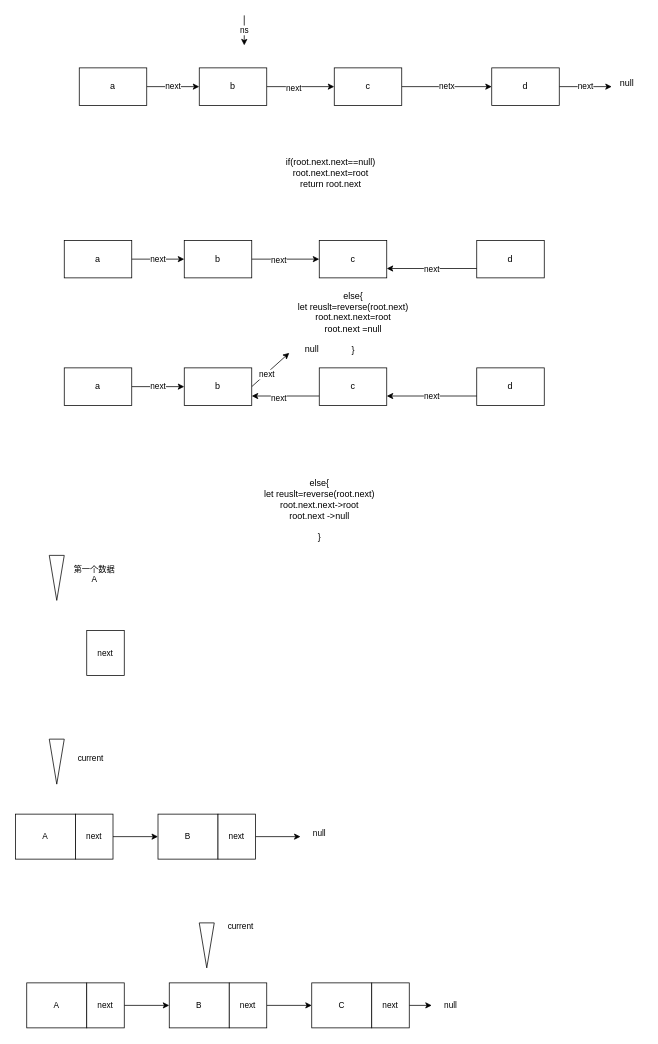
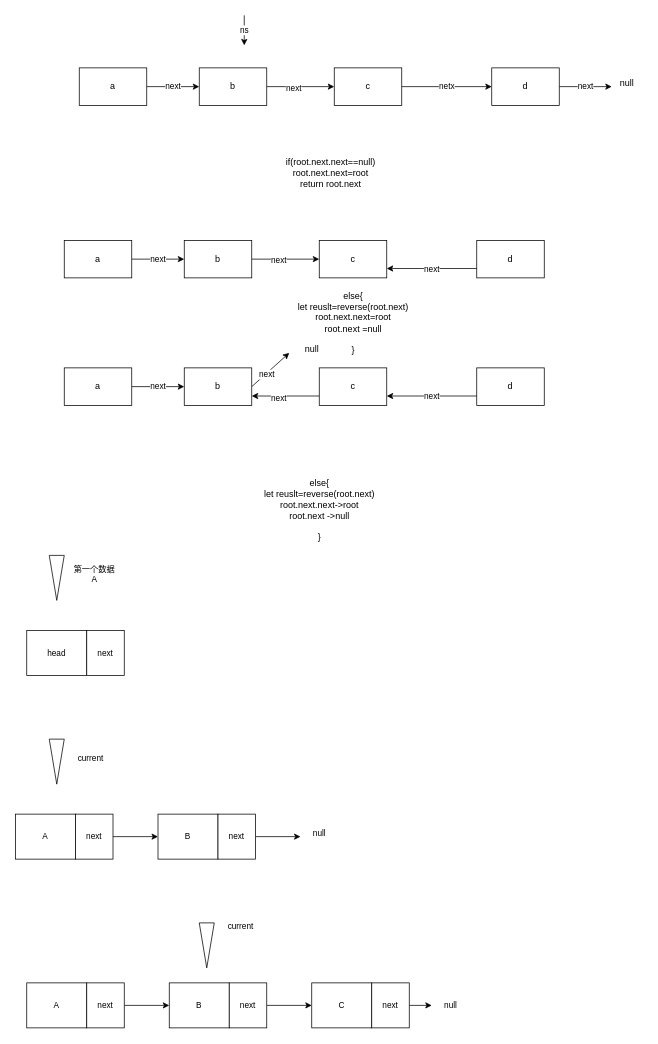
none -> (57, 653)
